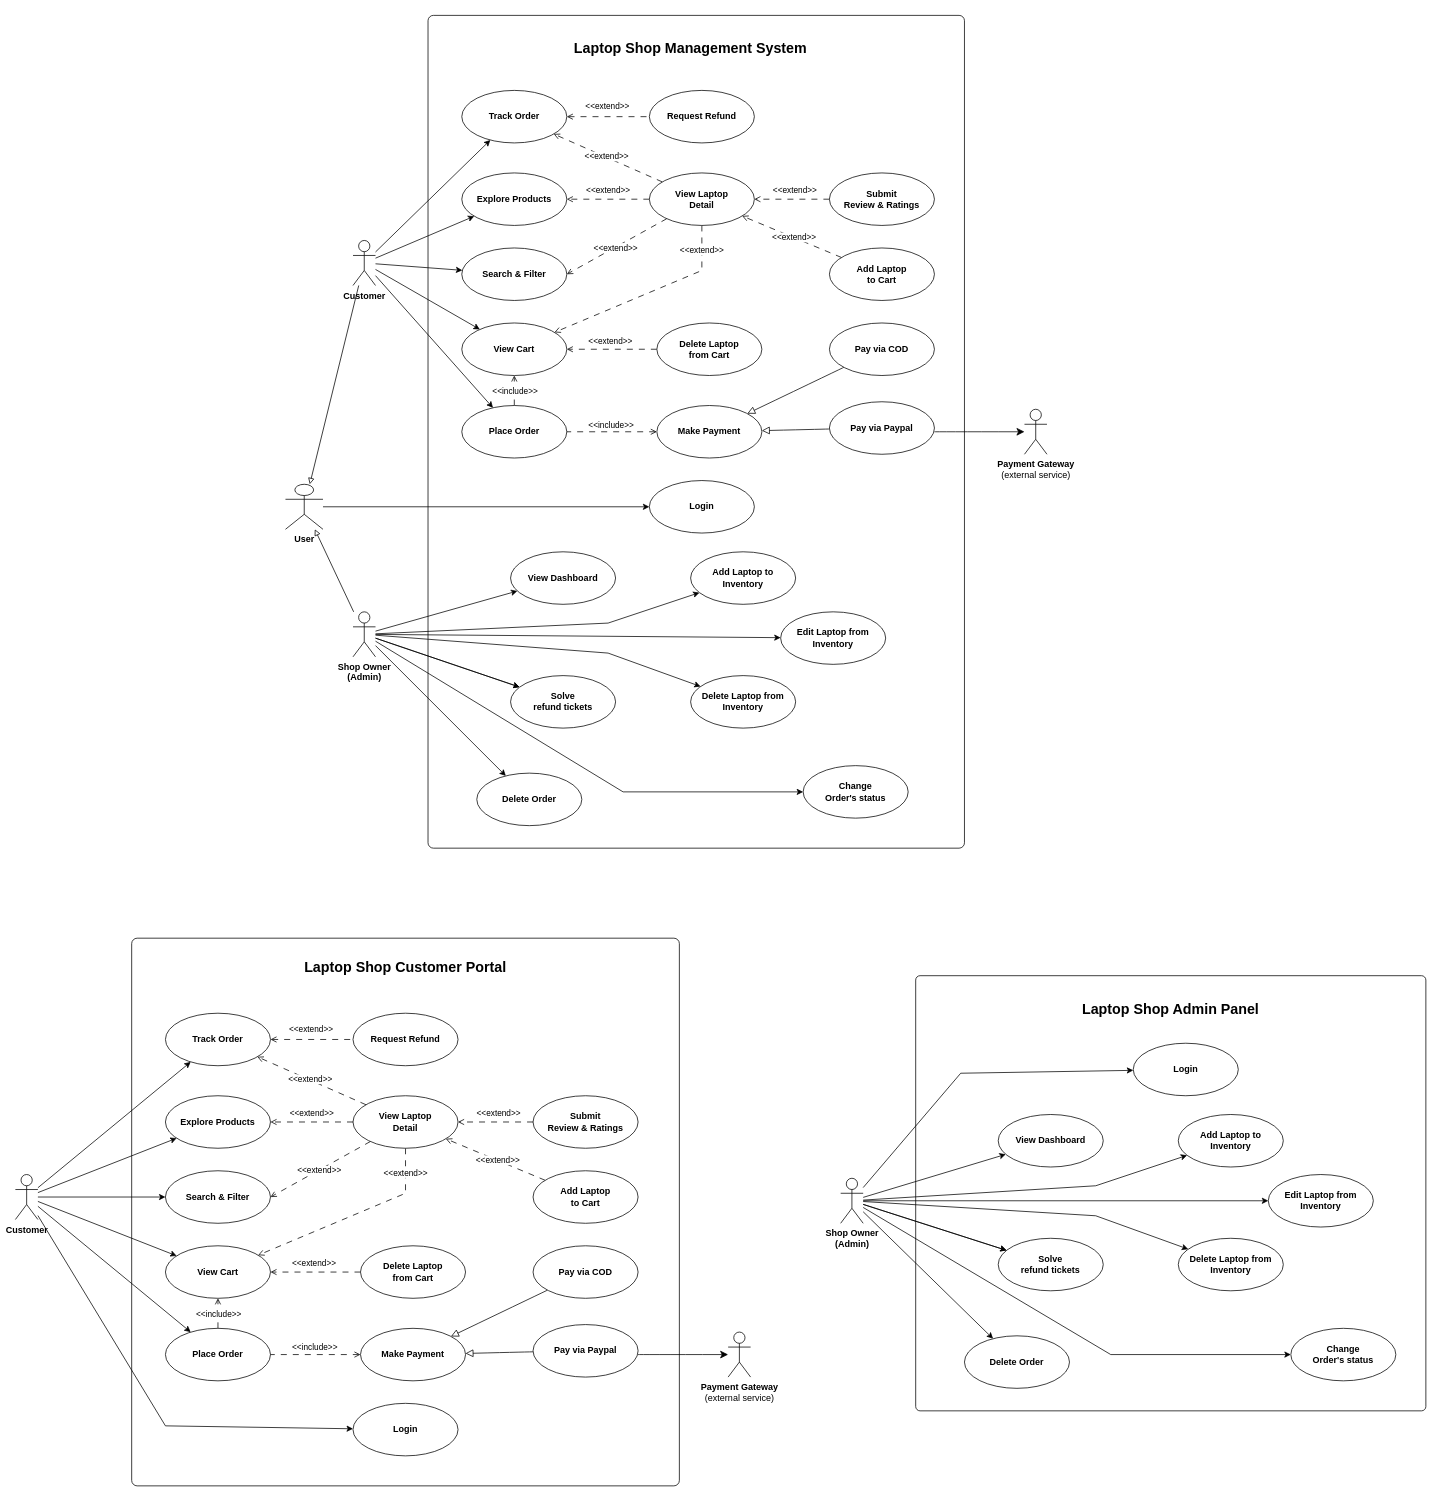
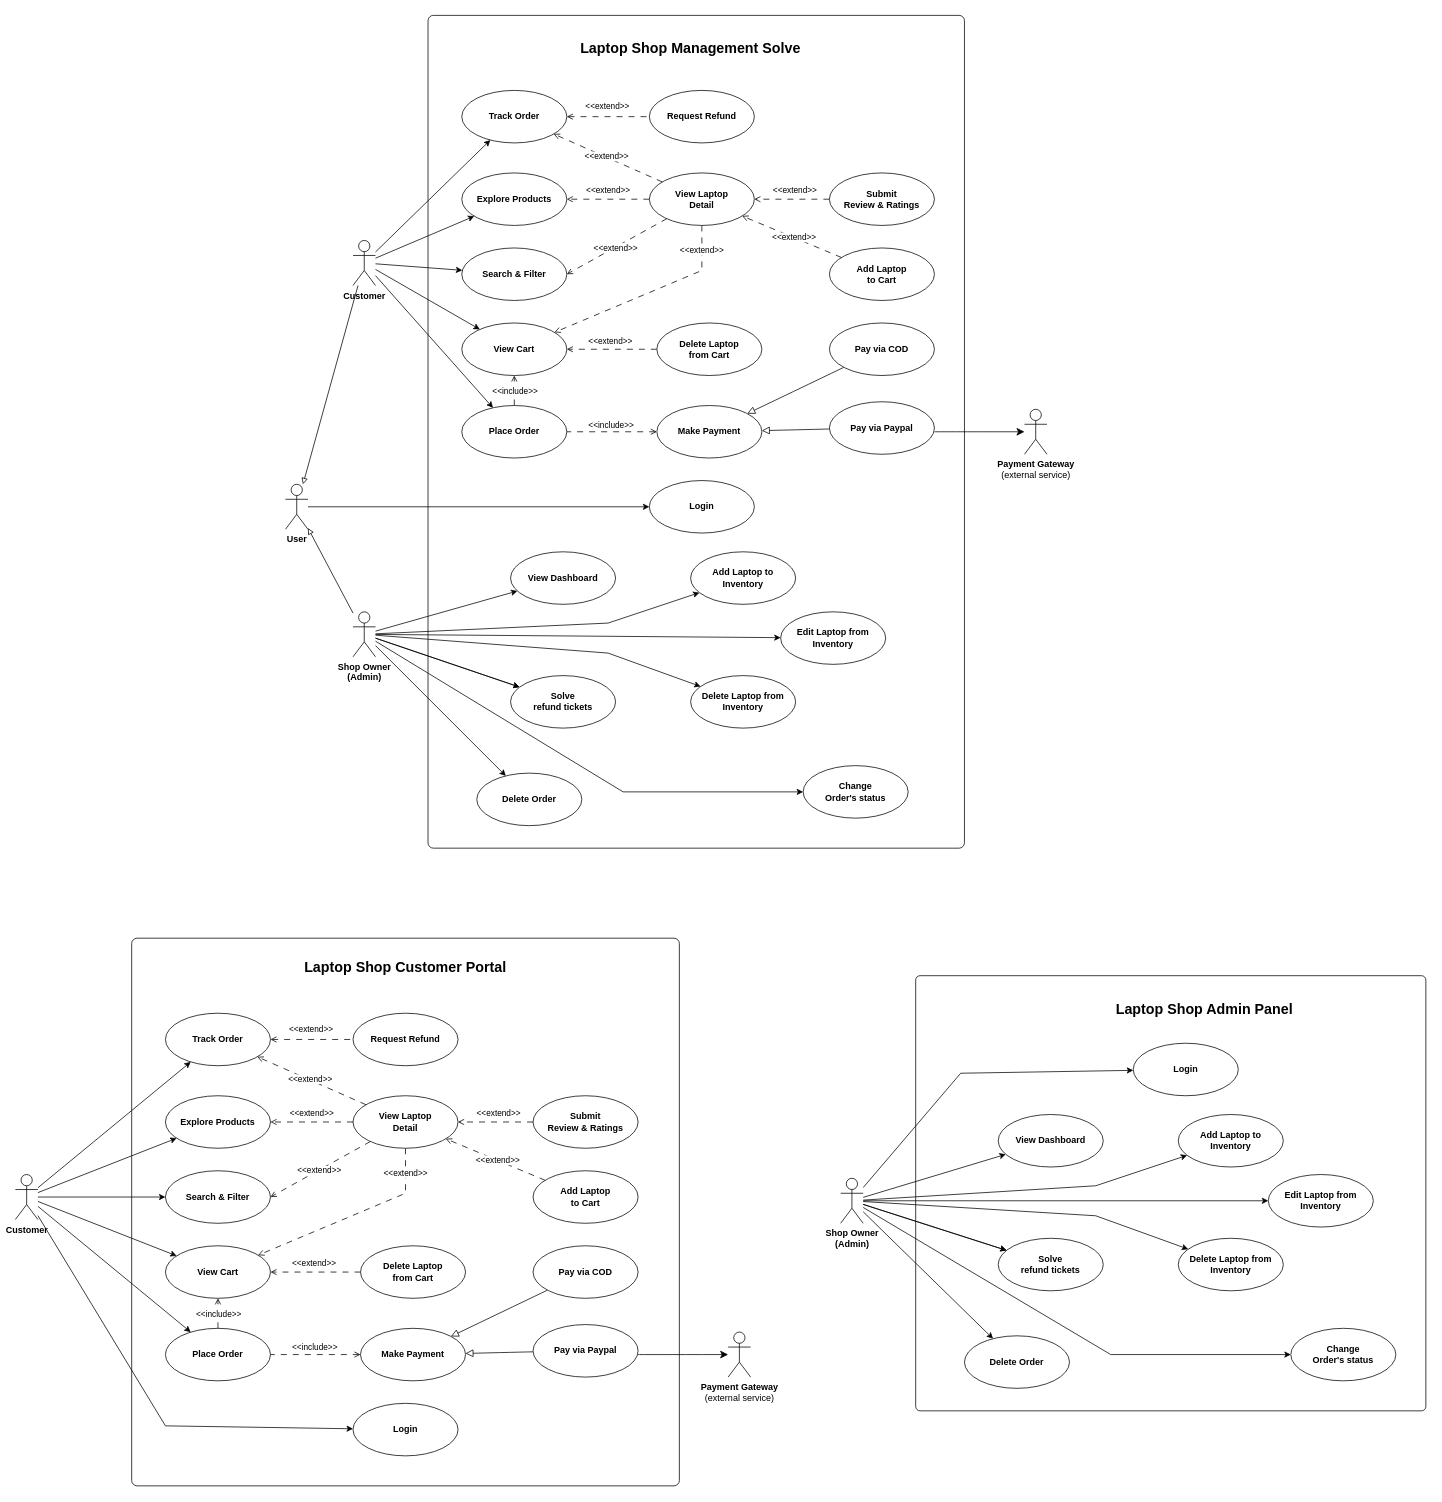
(690, 49) -> (690, 49)
(304, 507) -> (297, 507)
(1170, 1009) -> (1204, 1009)
